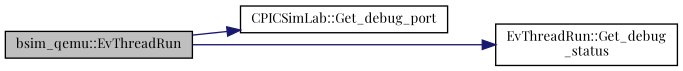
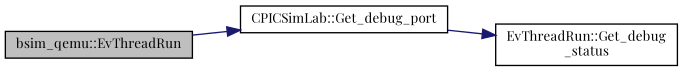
(337, 45) -> (465, 32)
